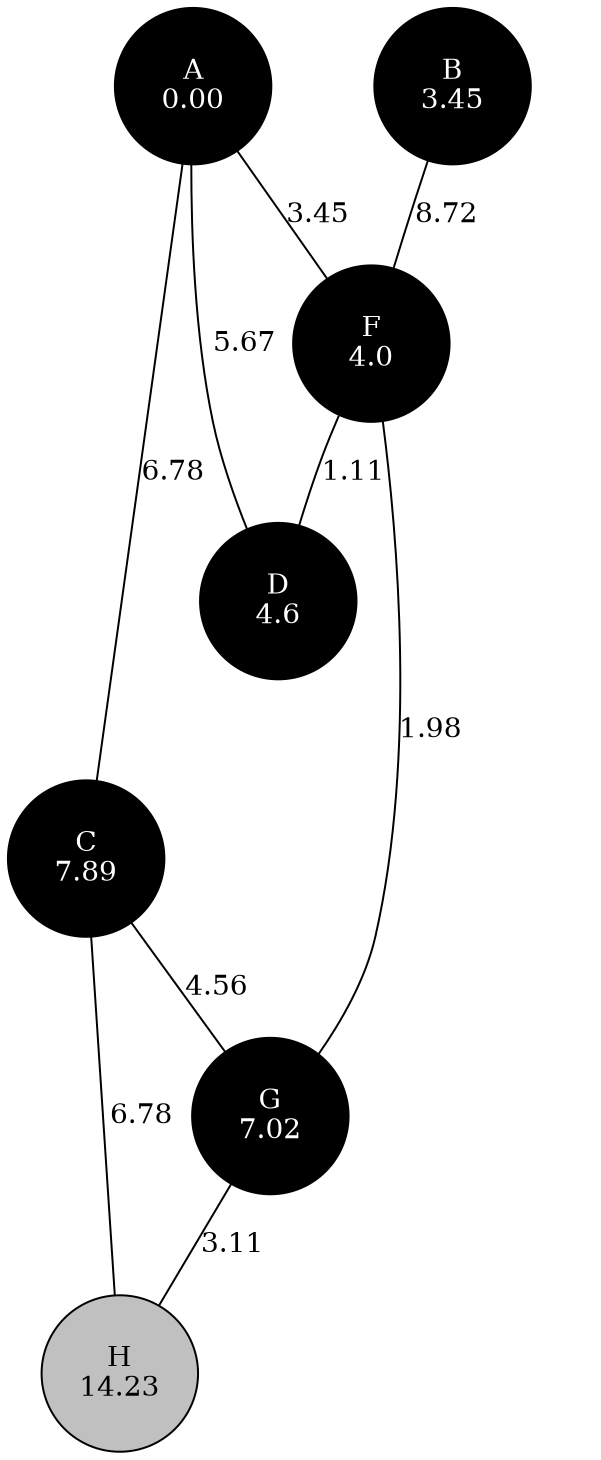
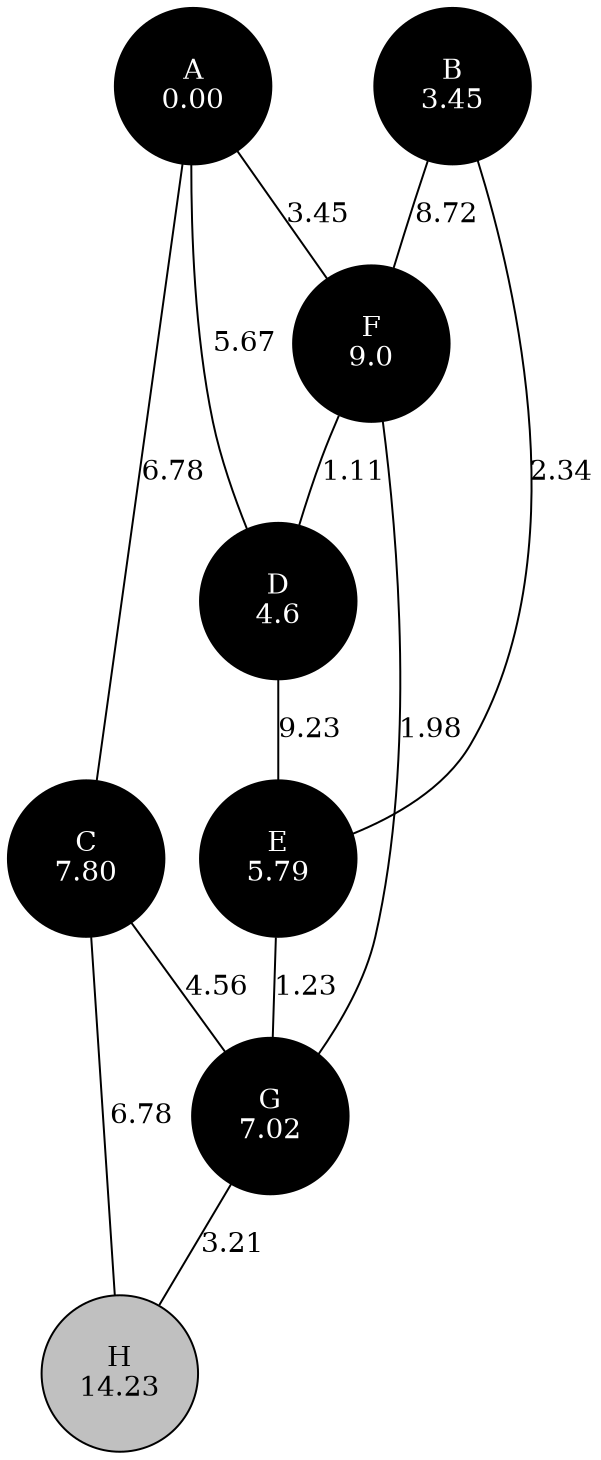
(371, 344) -> (371, 344)
(86, 859) -> (86, 859)
none -> (278, 859)
(233, 1245) -> (233, 1245)
